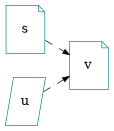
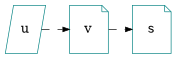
(54, 46) -> (117, 29)
